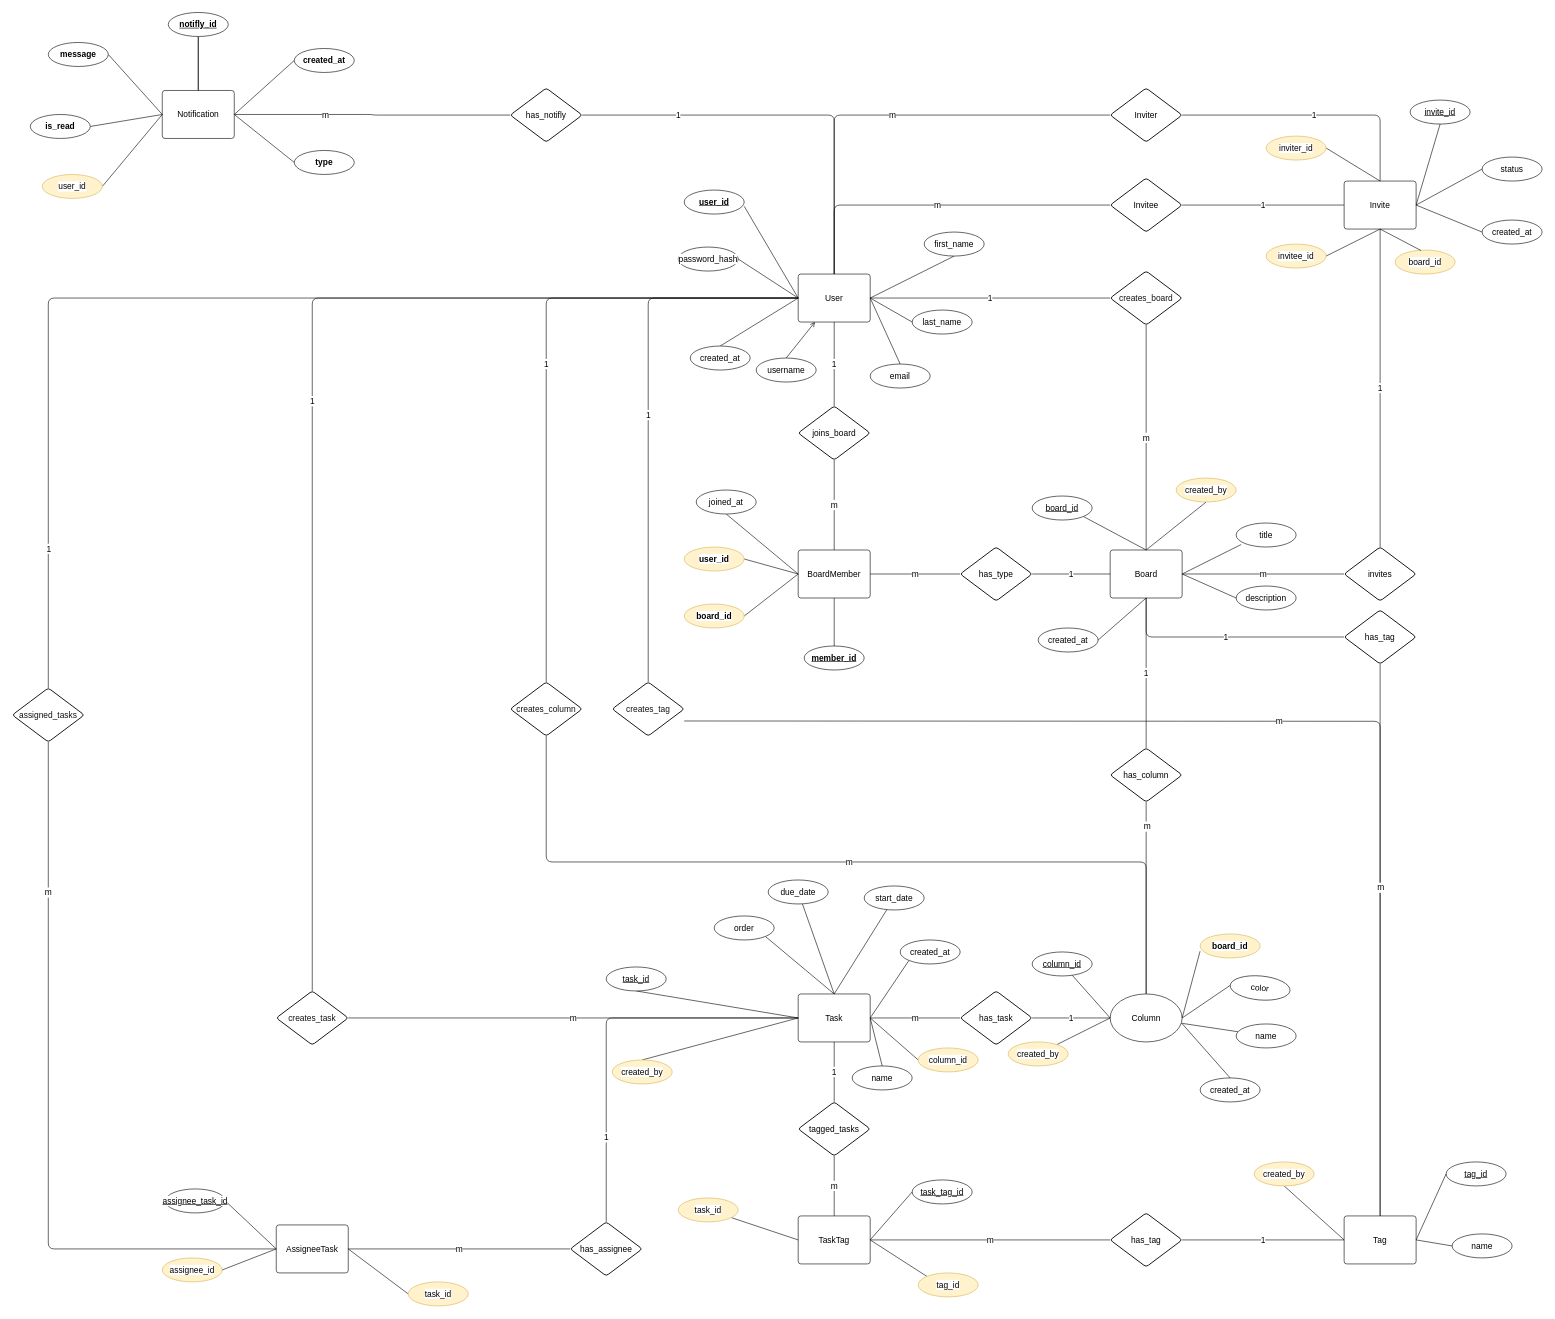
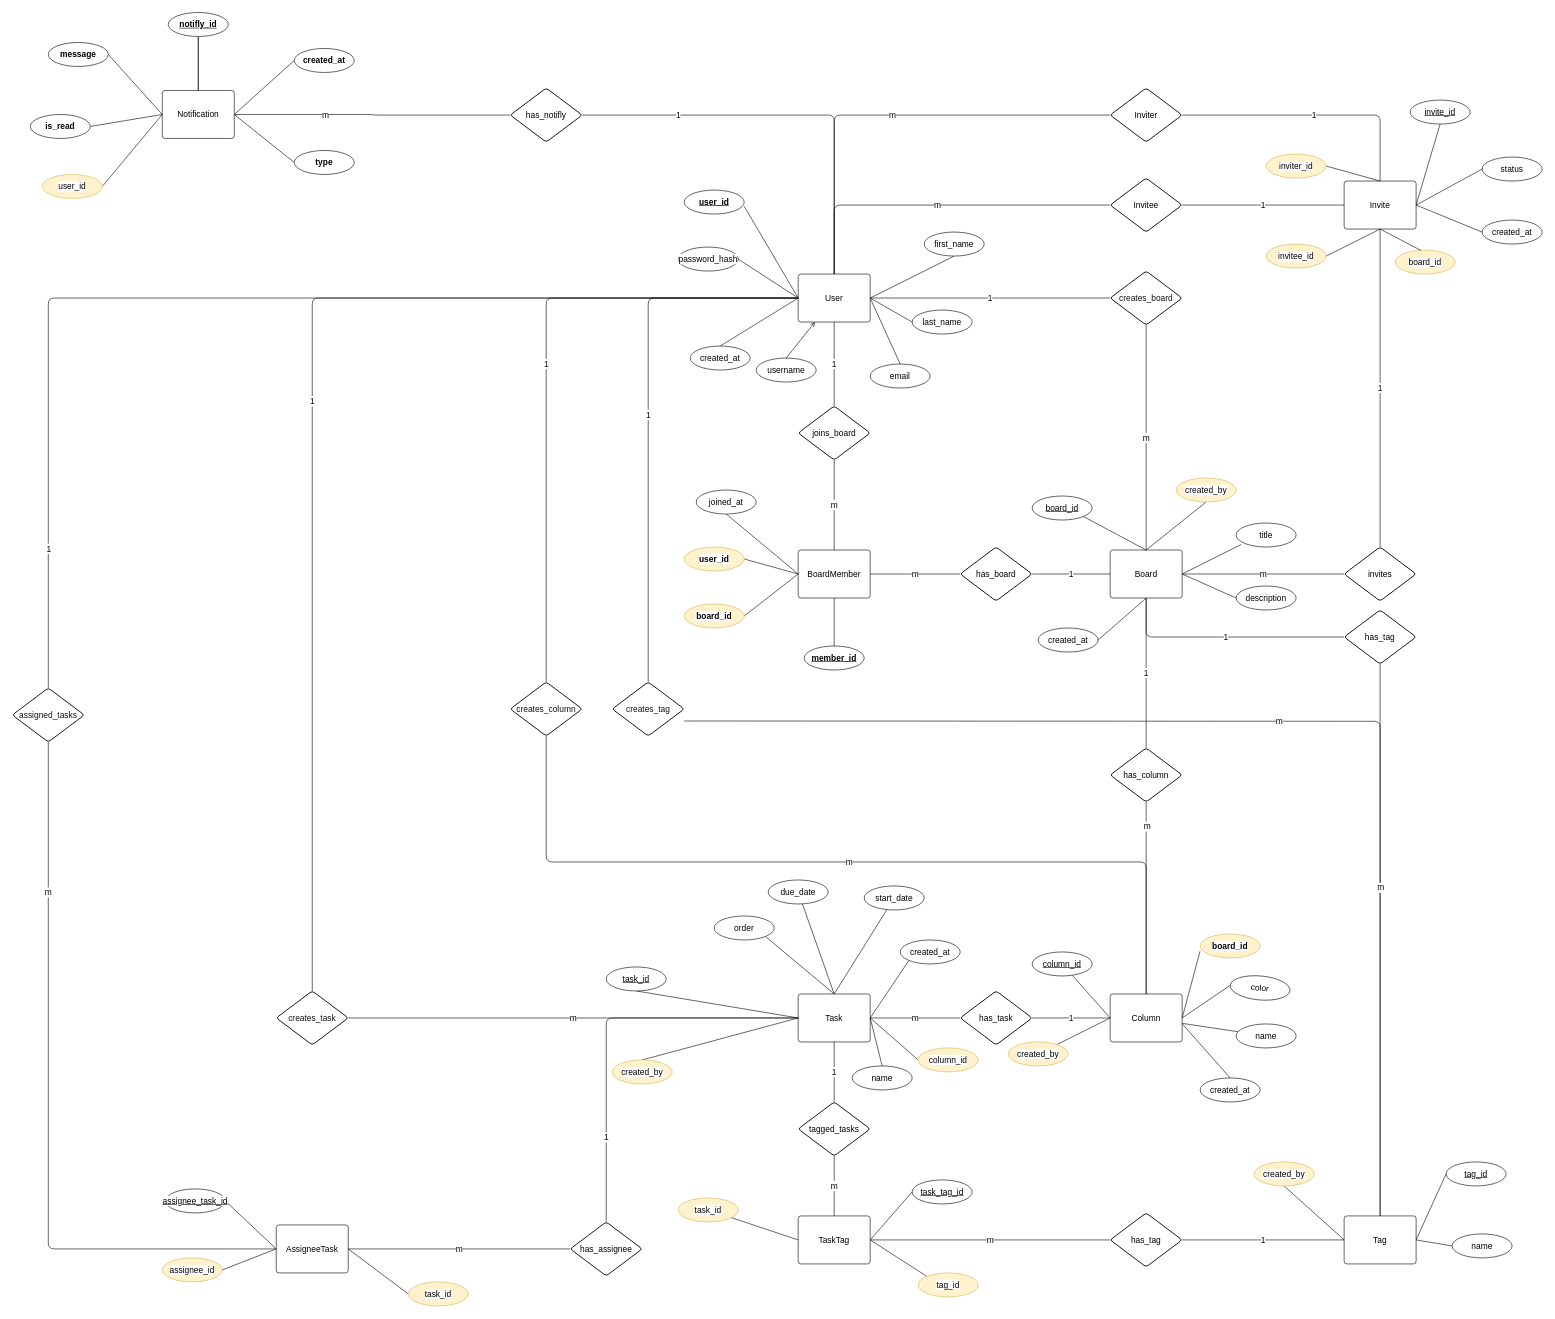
(1296, 148) -> (1296, 166)
(996, 574) -> (996, 574)
(1146, 1018) -> (1146, 1018)
